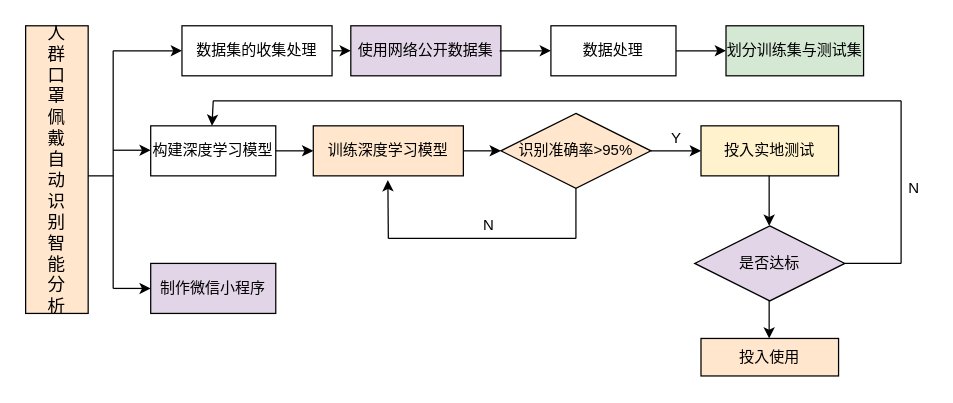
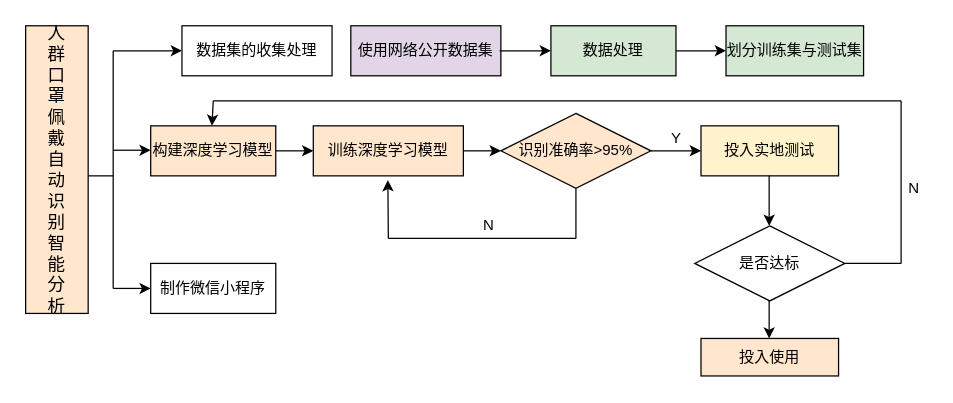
(337, 51) -> none
(613, 51) -> (613, 51)
(213, 151) -> (213, 151)
(769, 263) -> (769, 263)
(213, 288) -> (213, 288)
